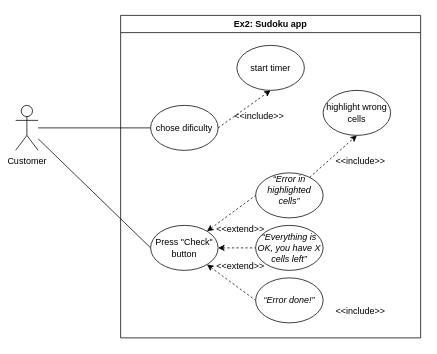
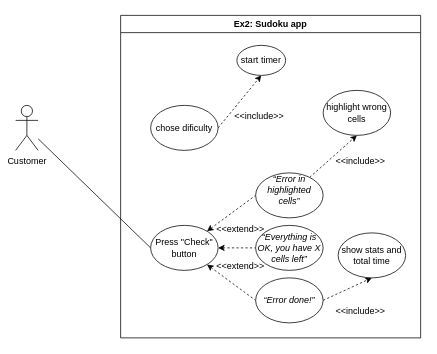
(270, 68) -> (261, 60)
(94, 128) -> none
none -> (372, 255)
none -> (345, 290)
